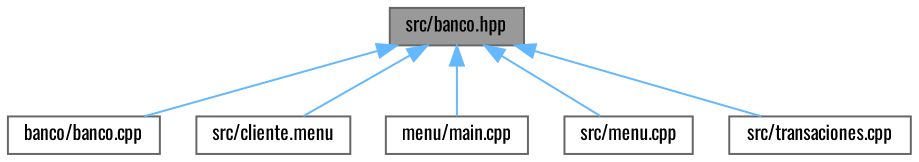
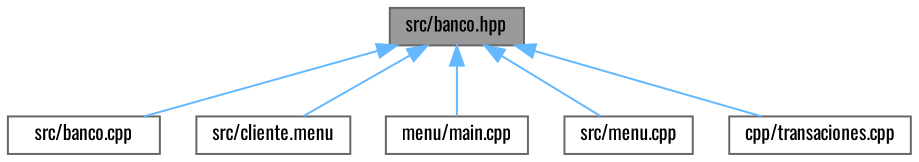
(84, 135) -> (84, 135)
(820, 135) -> (820, 135)
